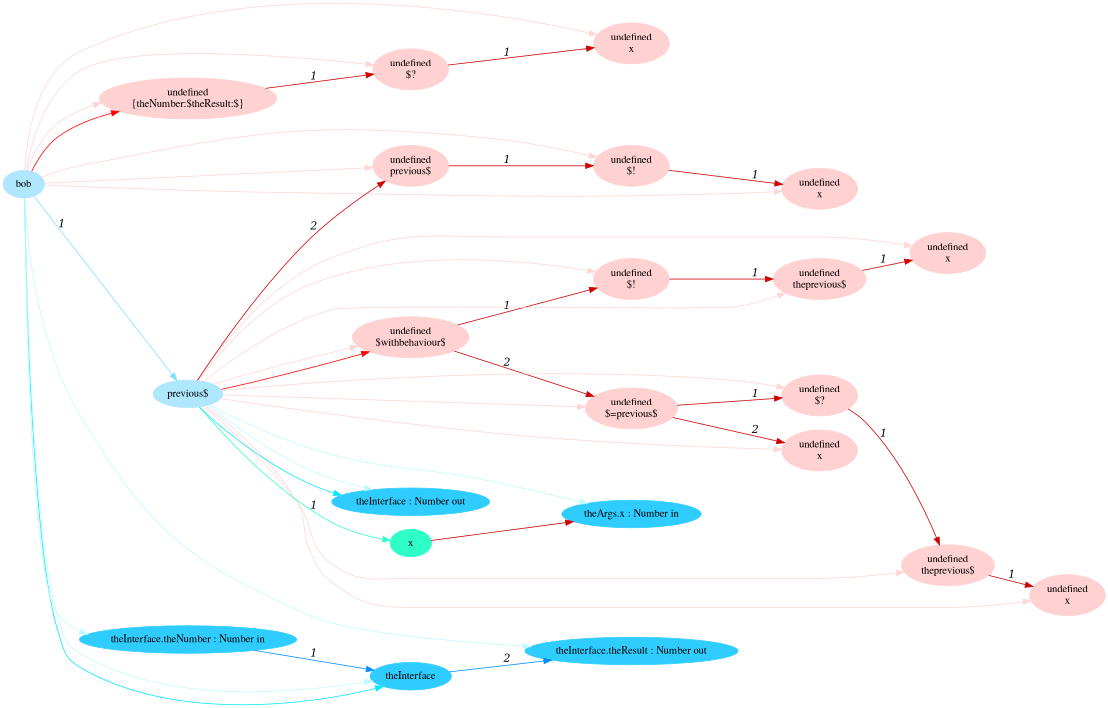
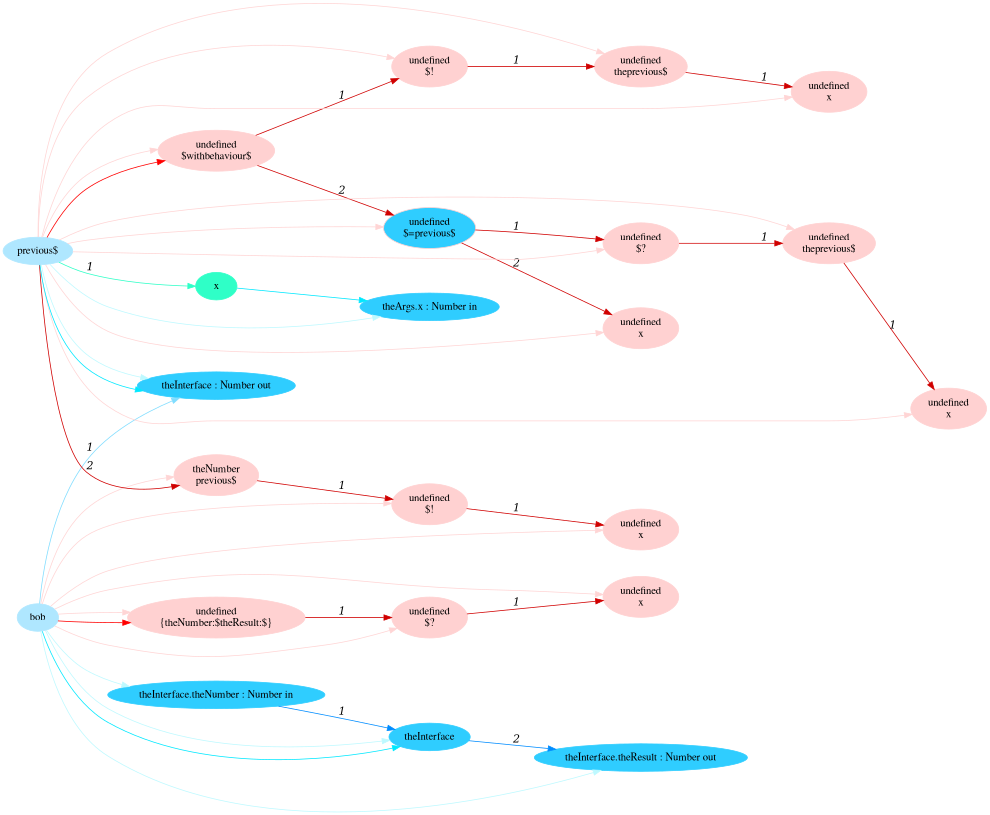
(411, 166) -> (216, 475)
(103, 285) -> (74, 480)
(631, 408) -> (430, 228)
(498, 532) -> (298, 294)
